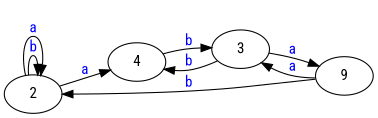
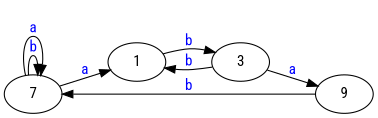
(137, 62) -> (137, 62)
(290, 75) -> none
(33, 94) -> (33, 94)
